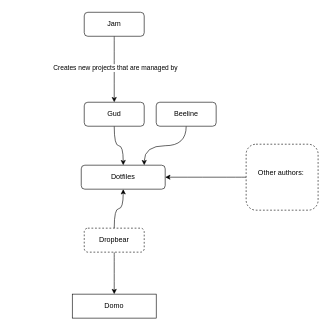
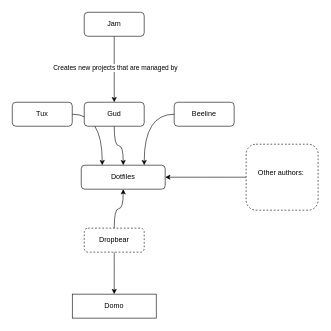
none -> (42, 114)
(186, 114) -> (204, 114)
none -> (101, 142)
